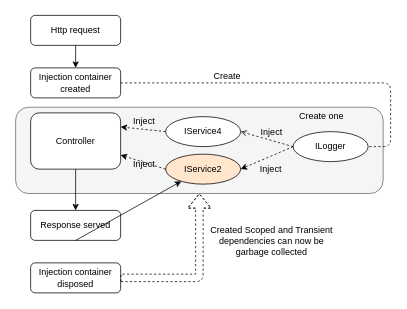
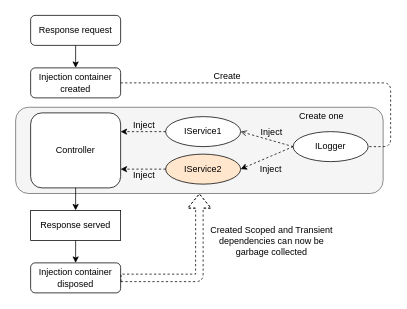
(75, 30) -> (75, 30)
(203, 132) -> (203, 132)
(75, 141) -> (75, 150)
(126, 212) -> (75, 249)
(75, 225) -> (75, 225)
